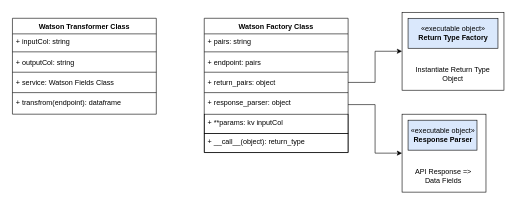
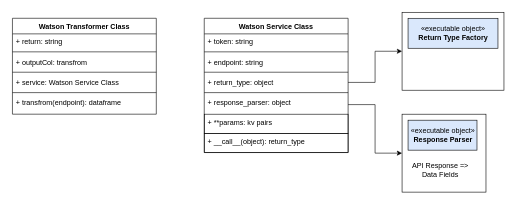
(276, 26) -> (276, 26)
(46, 42) -> (44, 42)
(233, 42) -> (234, 42)
(49, 62) -> (56, 62)
(237, 62) -> (239, 62)
(453, 74) -> none
(68, 83) -> (71, 83)
(248, 83) -> (247, 83)
(248, 122) -> (243, 122)
(444, 176) -> (441, 170)
